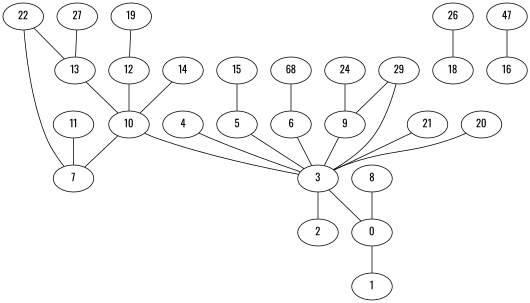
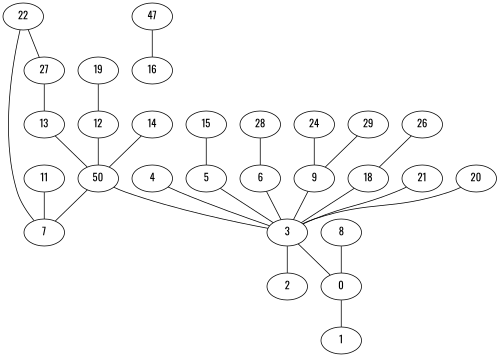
(49, 44) -> (34, 44)
(291, 70) -> (260, 124)
(129, 124) -> (98, 178)
(375, 134) -> (328, 206)
